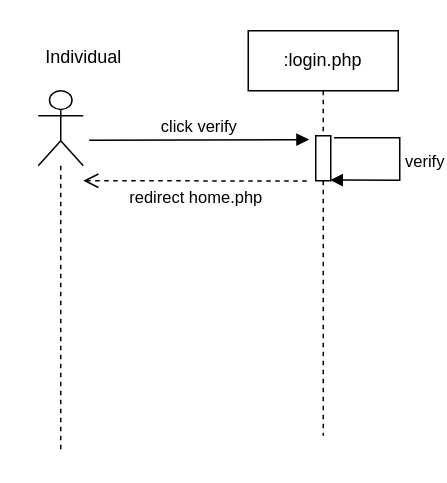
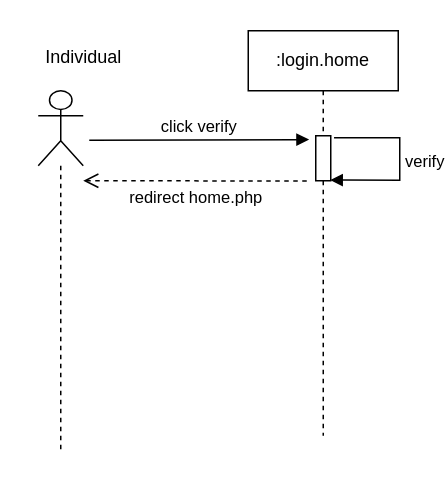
(323, 61) -> (323, 61)
